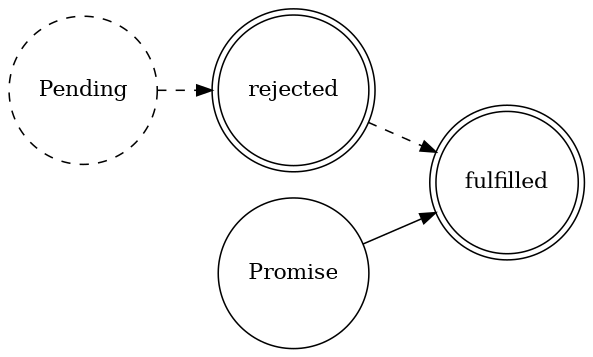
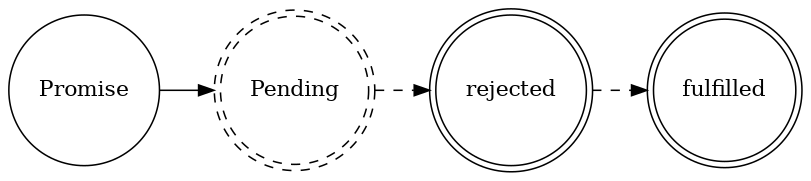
(83, 90) -> (295, 90)
(392, 232) -> (179, 90)
